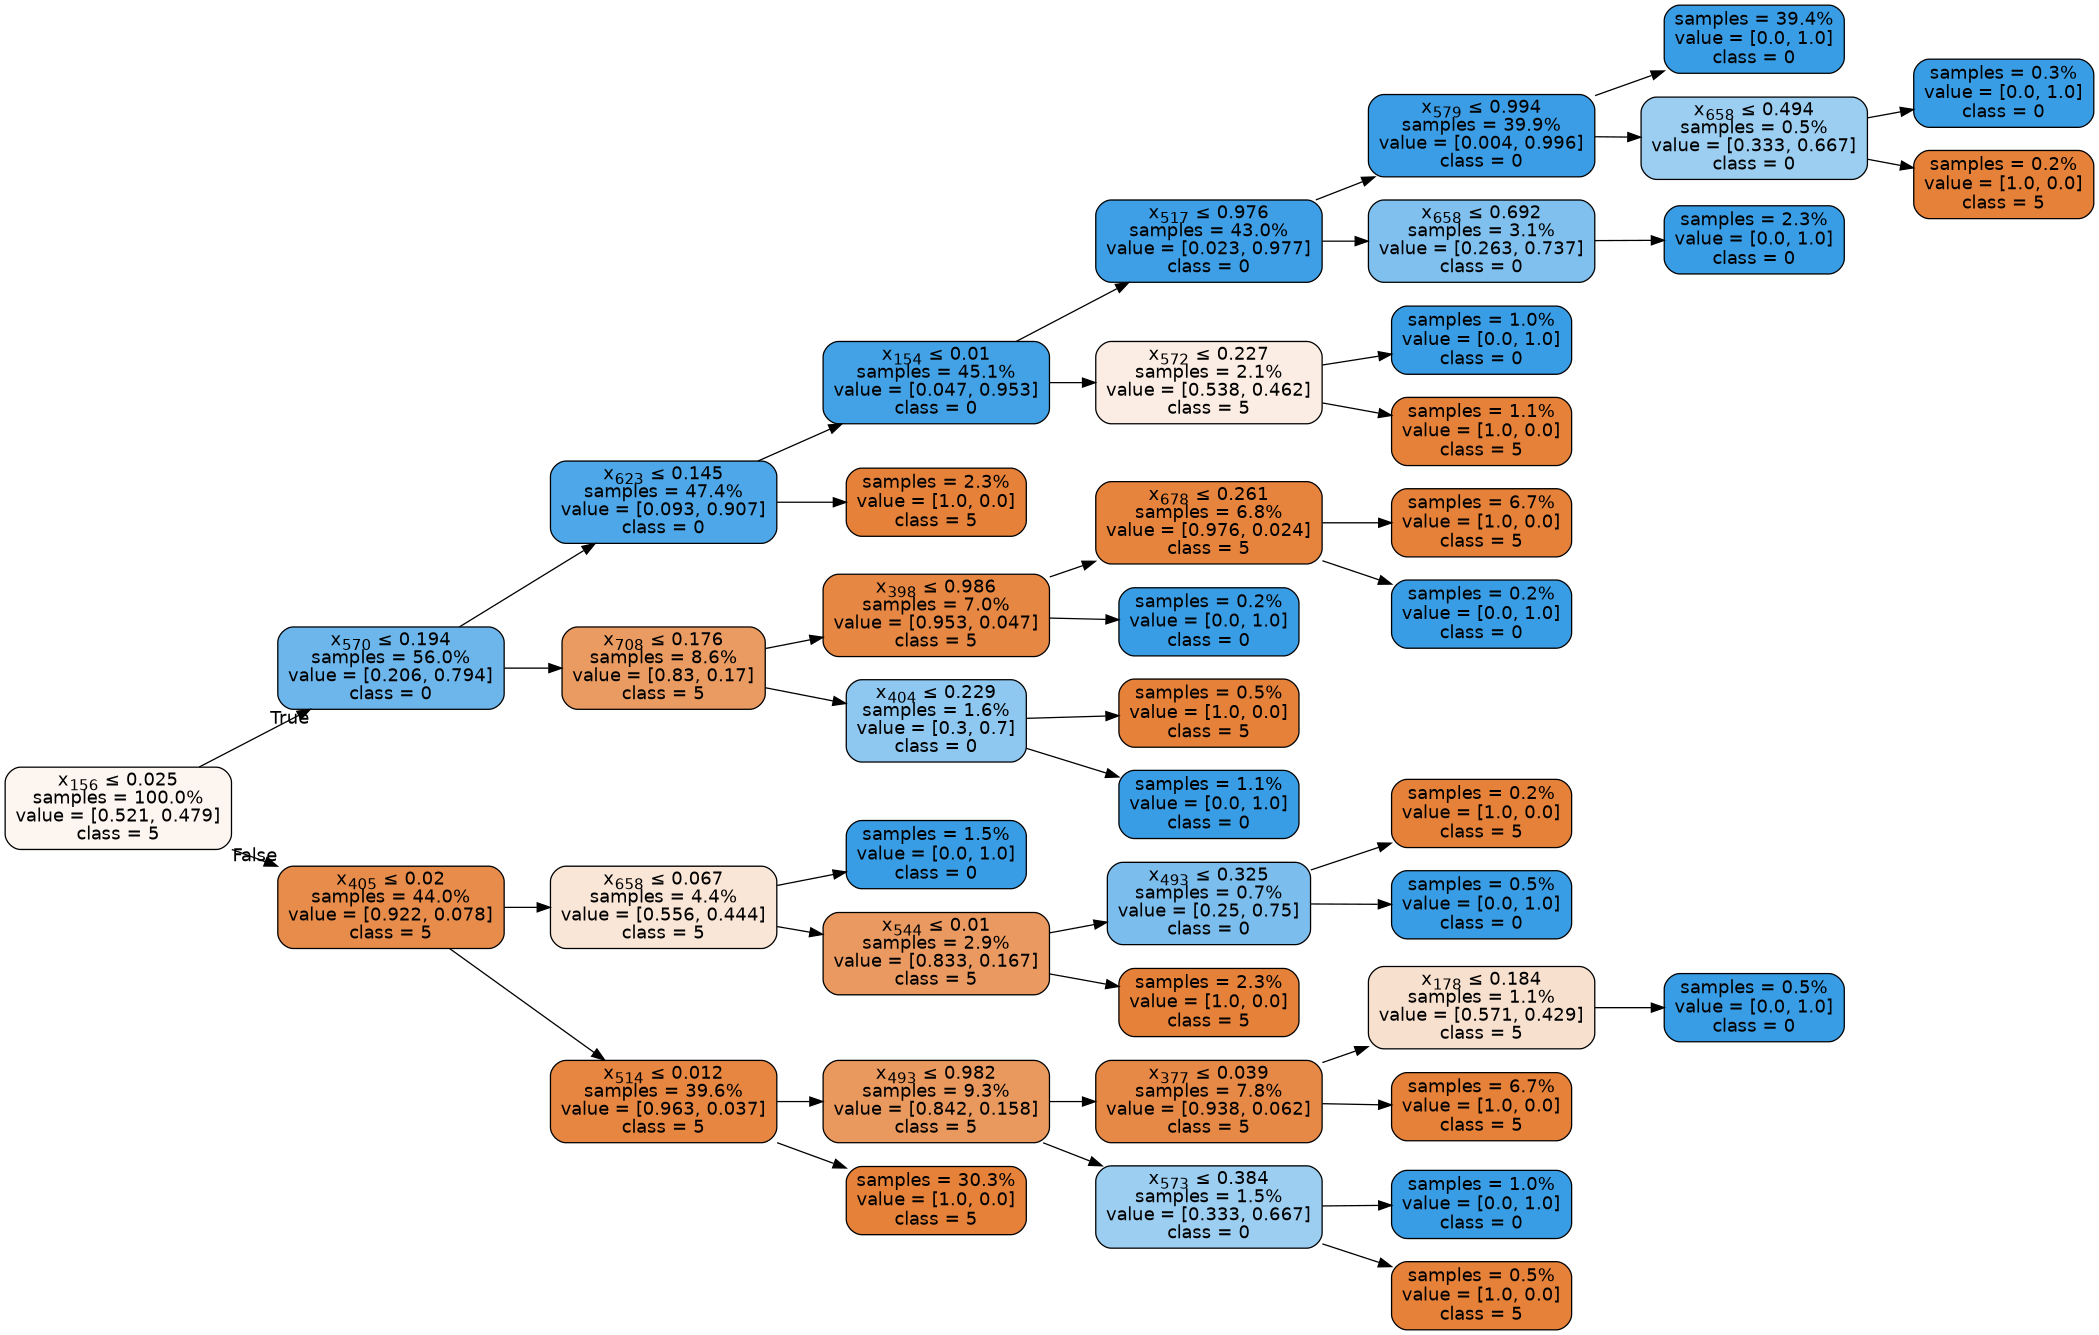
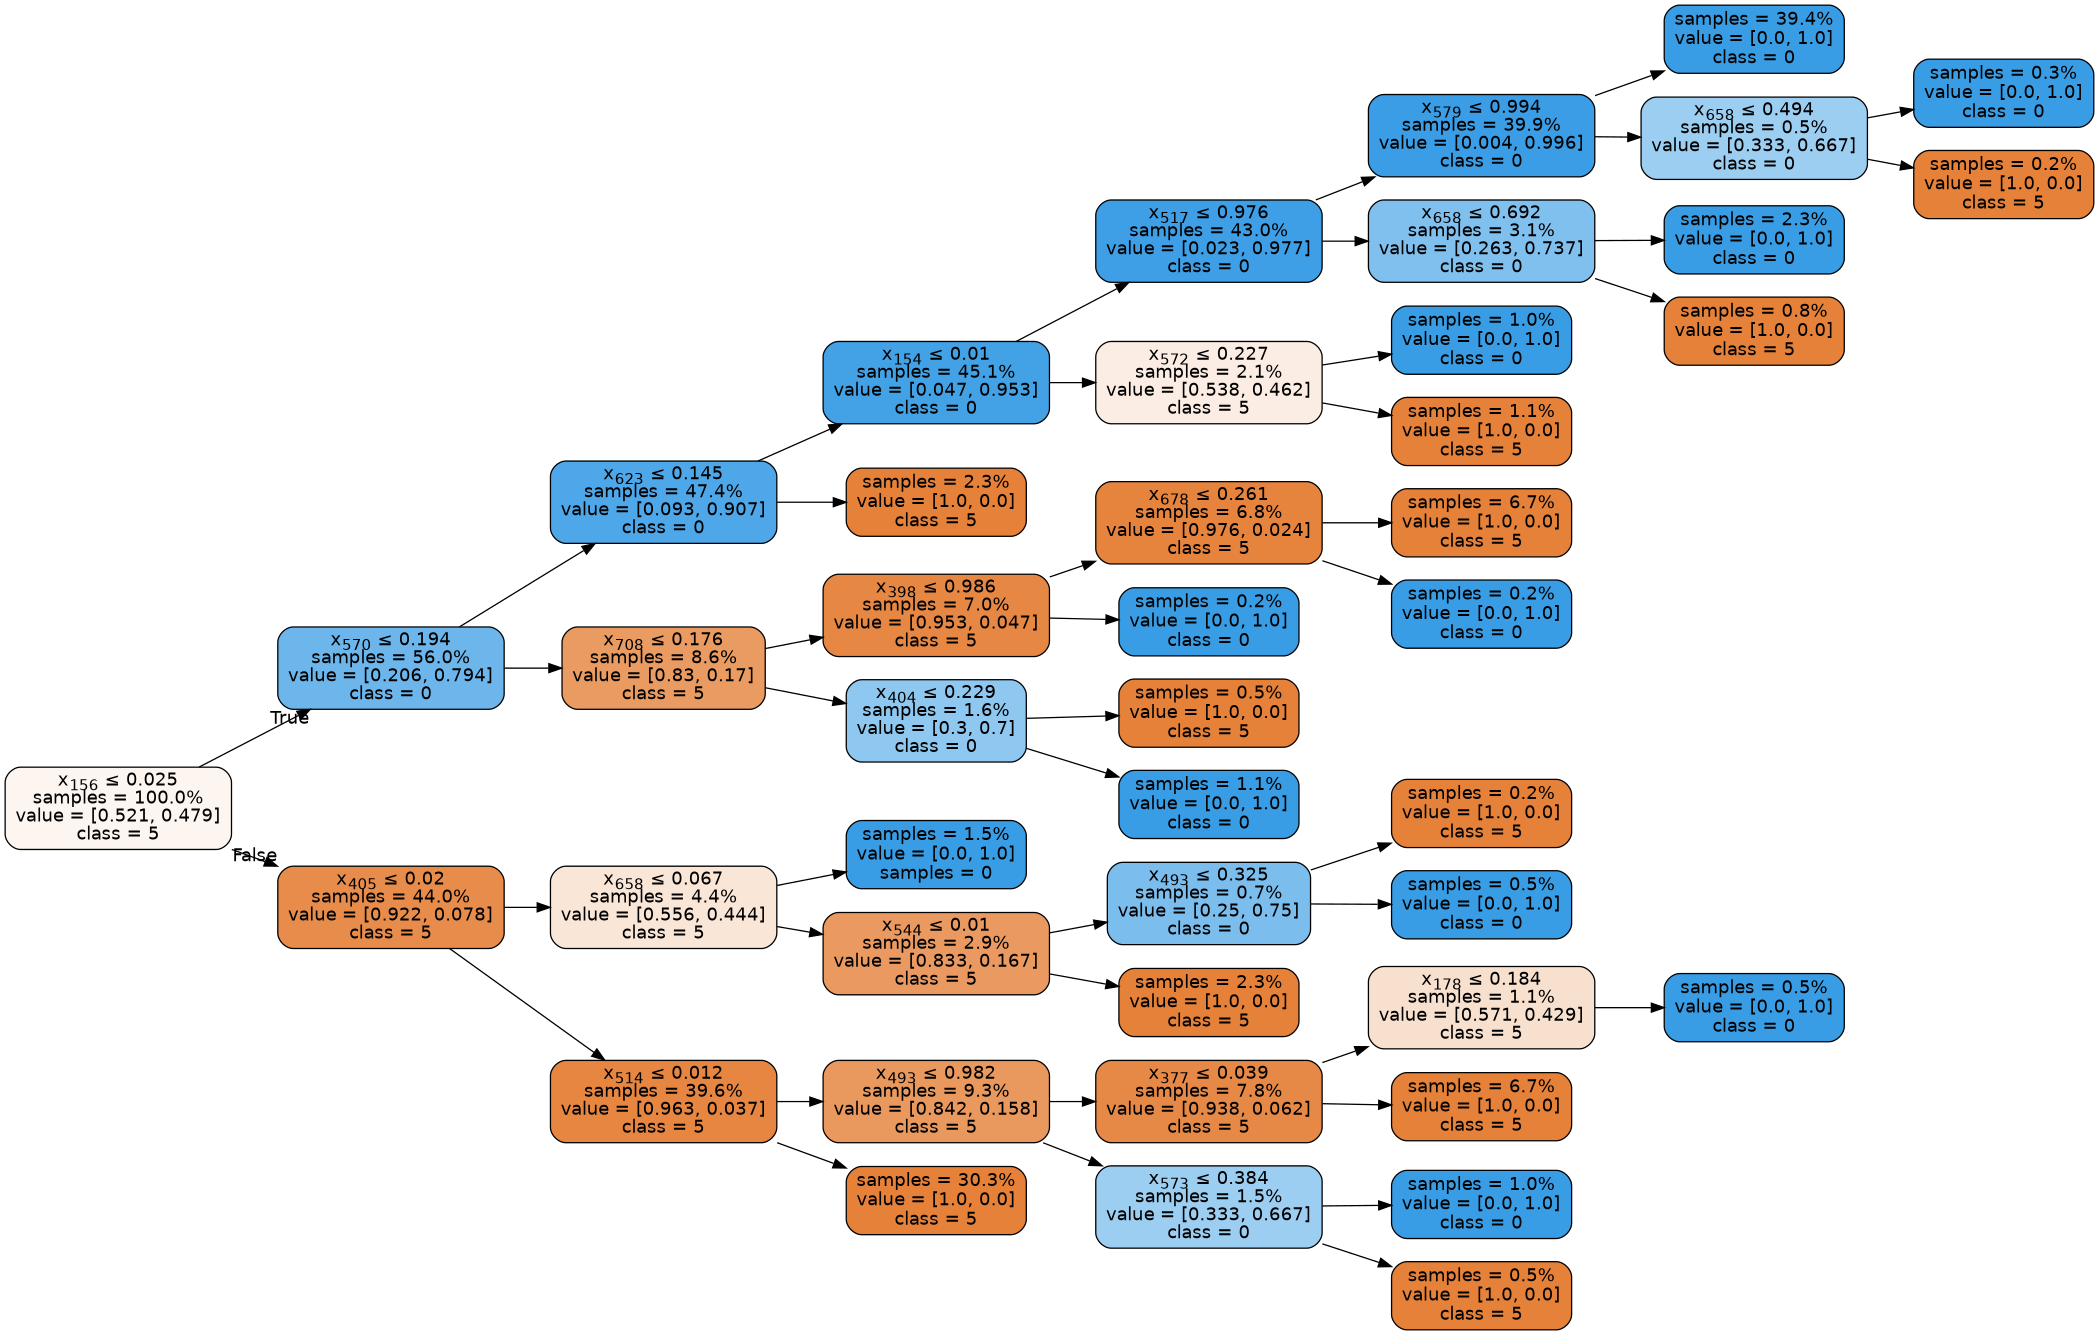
none -> (1754, 331)
(936, 873) -> (936, 873)
